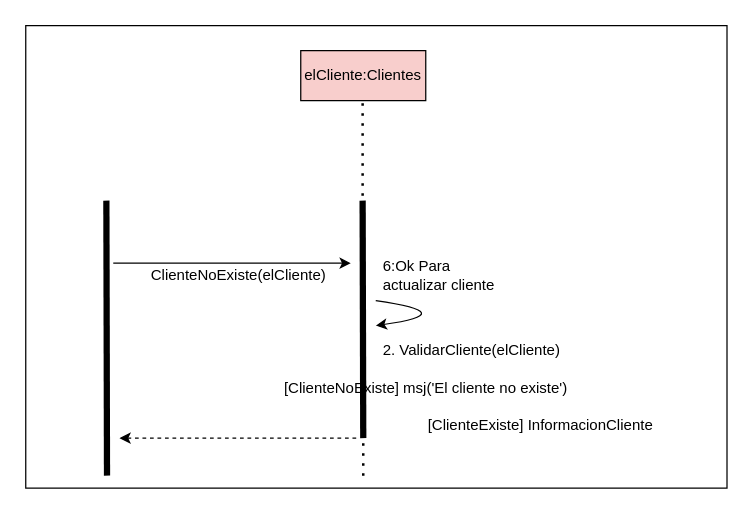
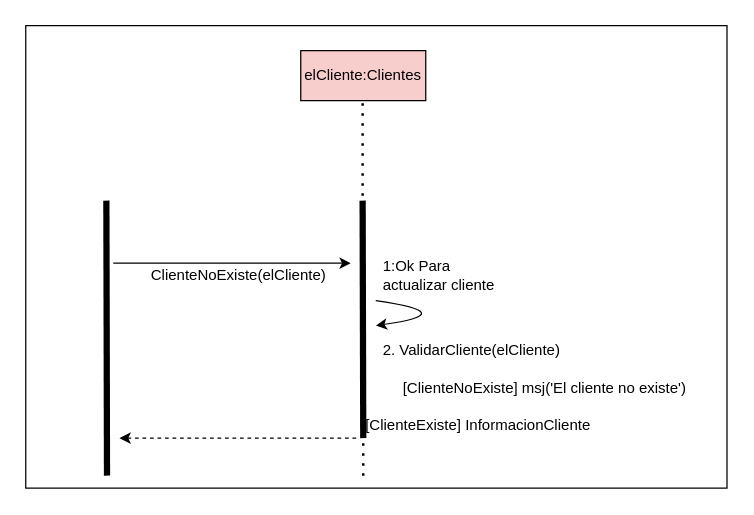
(449, 276) -> (449, 276)
(432, 388) -> (551, 388)
(551, 426) -> (488, 426)
